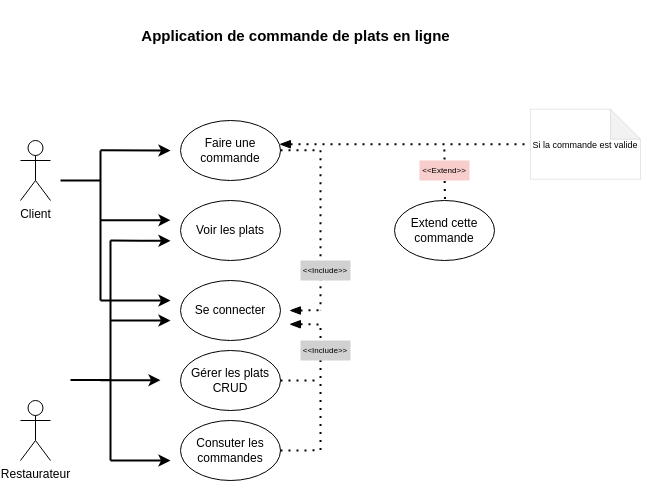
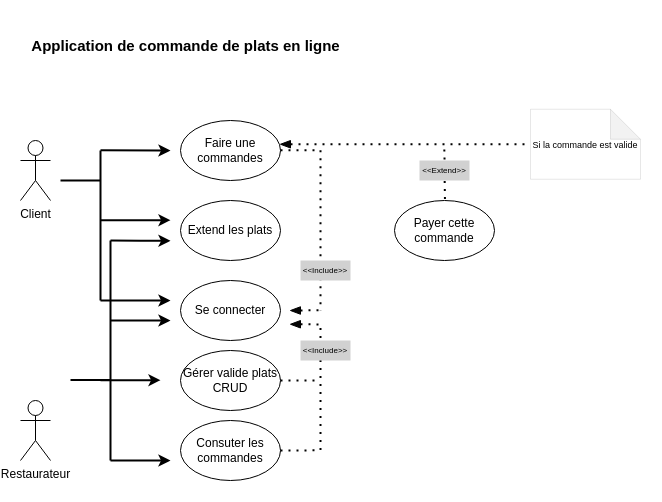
(296, 36) -> (186, 46)
(231, 151) -> (231, 151)
(445, 171) -> (445, 171)
(231, 231) -> (231, 231)
(445, 231) -> (445, 231)
(231, 381) -> (231, 381)
